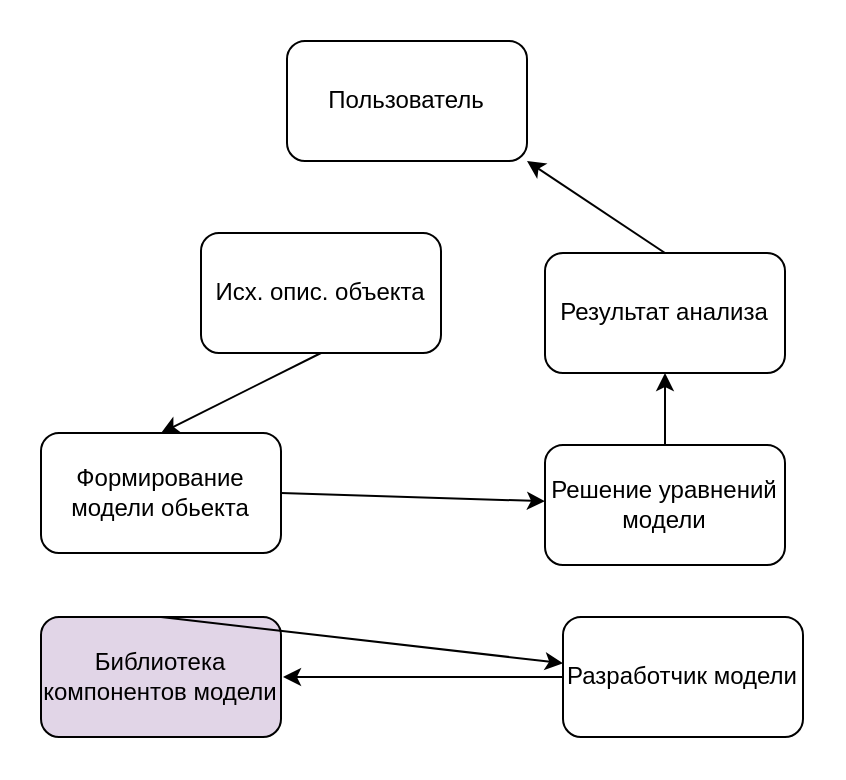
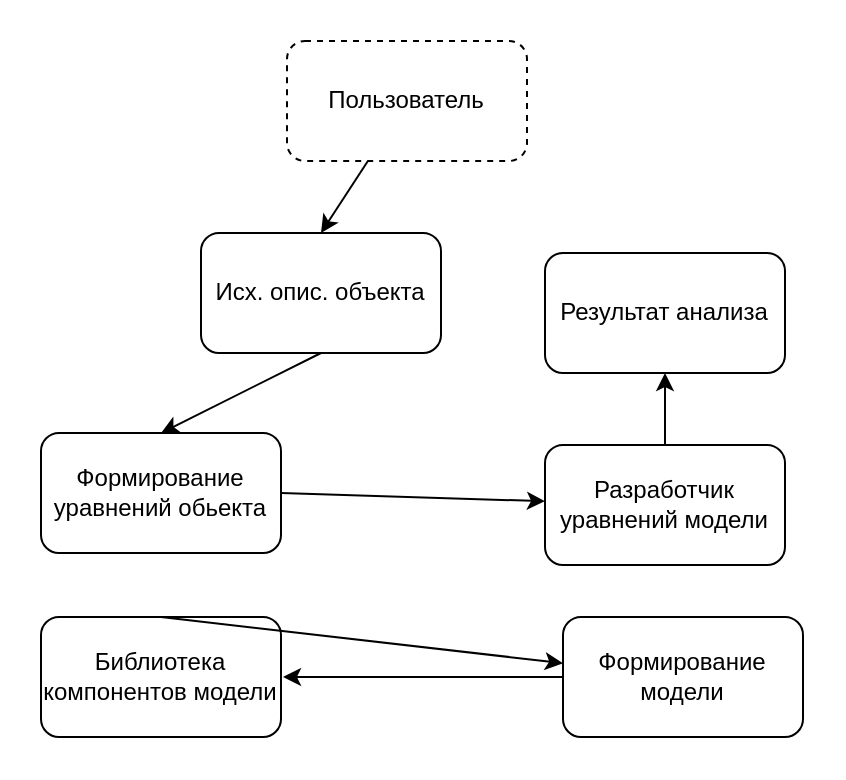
(407, 101) -> (407, 101)
none -> (348, 191)
(602, 211) -> none
(161, 493) -> (161, 493)
(665, 505) -> (665, 505)
(161, 677) -> (161, 677)
(683, 677) -> (683, 677)
